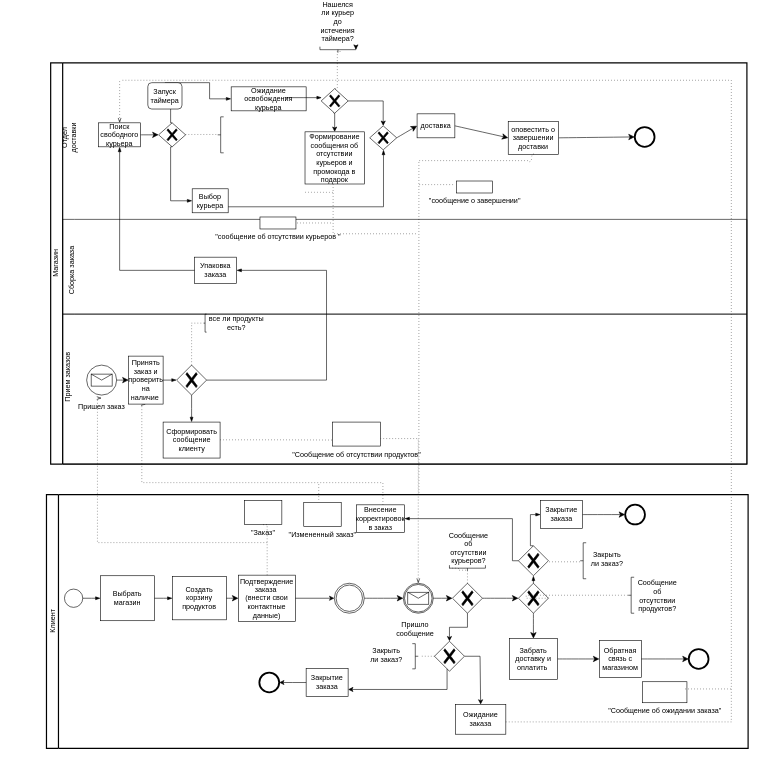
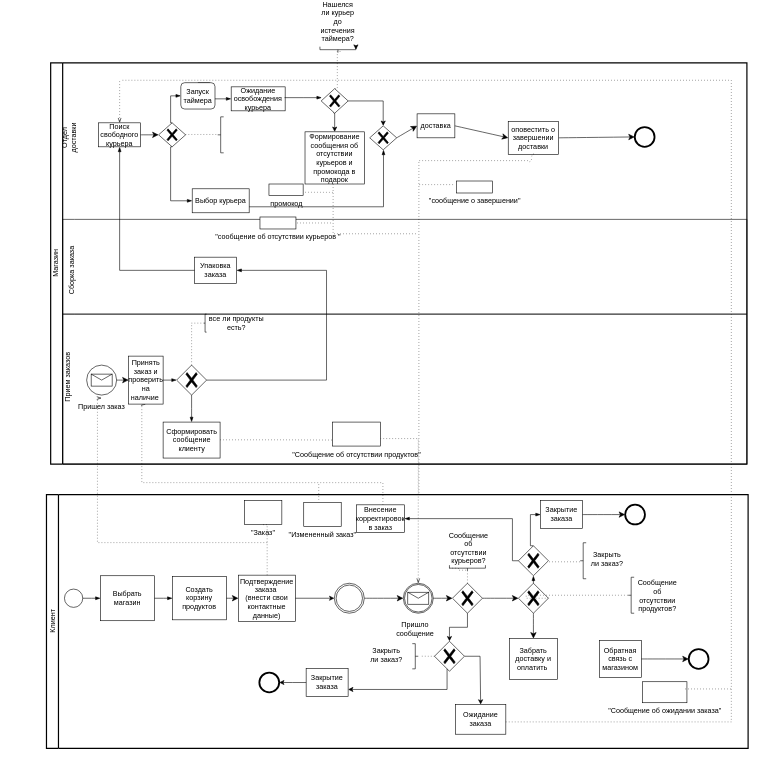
(165, 96) -> (198, 96)
(269, 99) -> (258, 99)
none -> (286, 190)
(210, 201) -> (221, 201)
(593, 659) -> none
